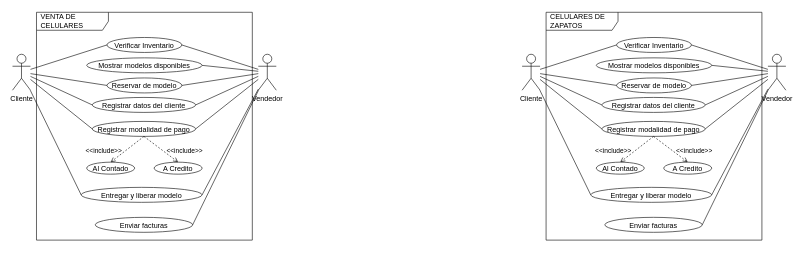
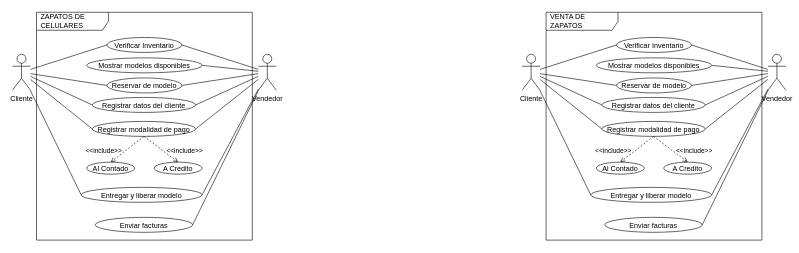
(74, 21) -> (74, 21)
(584, 21) -> (581, 21)
